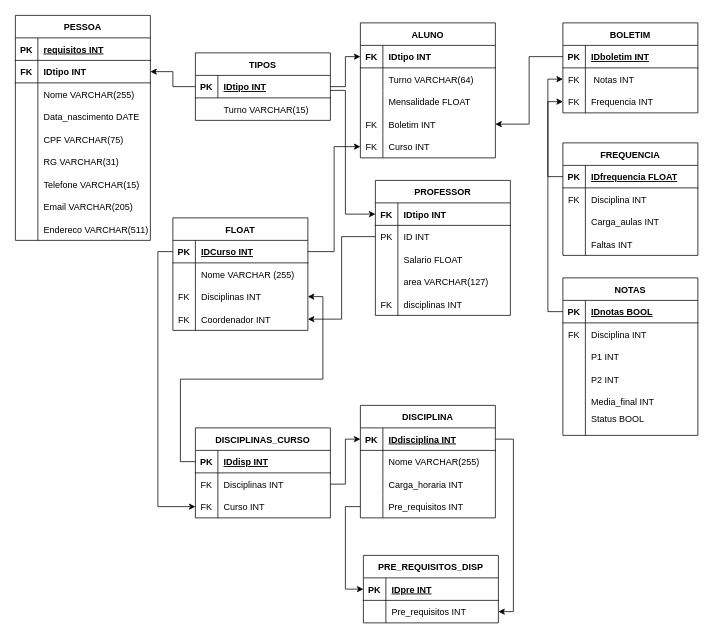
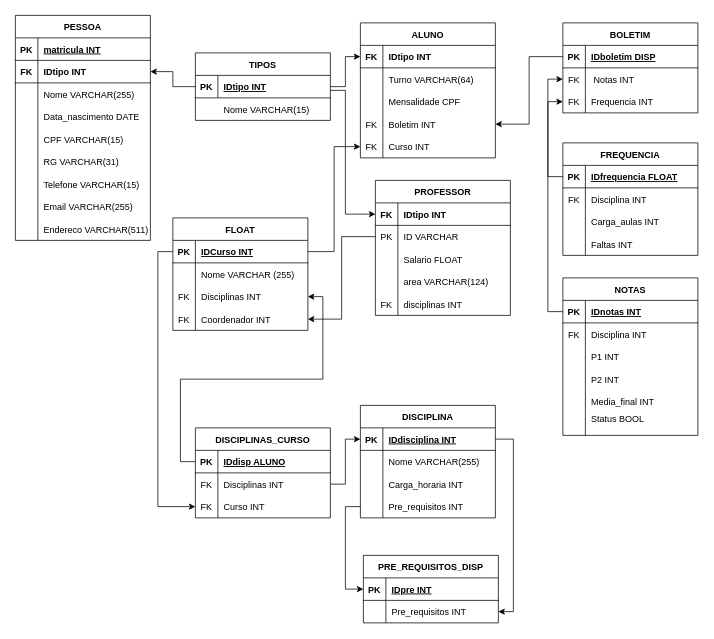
(75, 50) -> (73, 50)
(620, 57) -> (623, 57)
(428, 102) -> (423, 102)
(265, 110) -> (263, 110)
(80, 140) -> (80, 140)
(85, 207) -> (85, 207)
(417, 237) -> (428, 237)
(445, 282) -> (445, 282)
(620, 312) -> (618, 312)
(246, 462) -> (251, 462)
